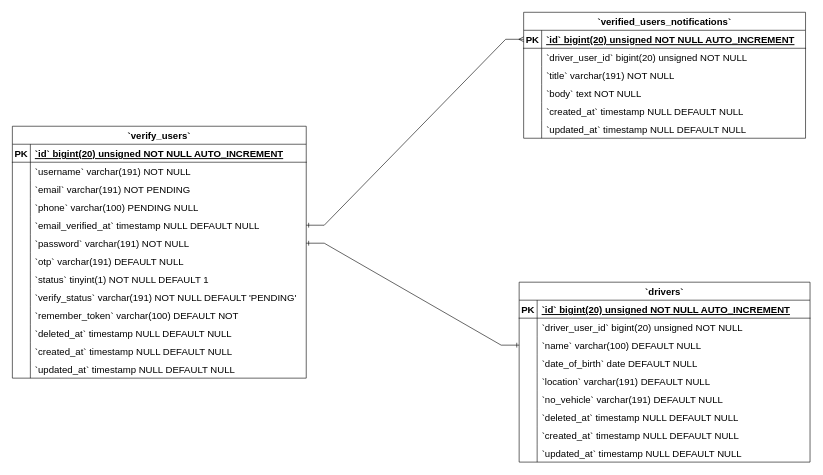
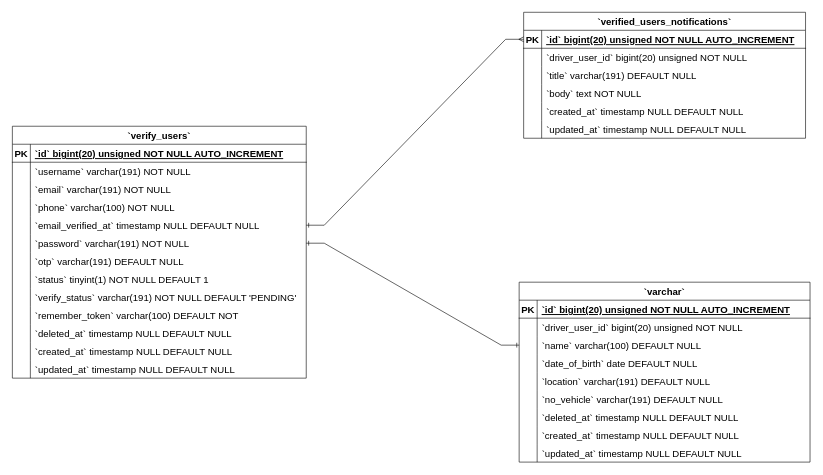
(618, 76) -> (629, 76)
(115, 190) -> (107, 190)
(120, 208) -> (109, 208)
(665, 292) -> (665, 292)
